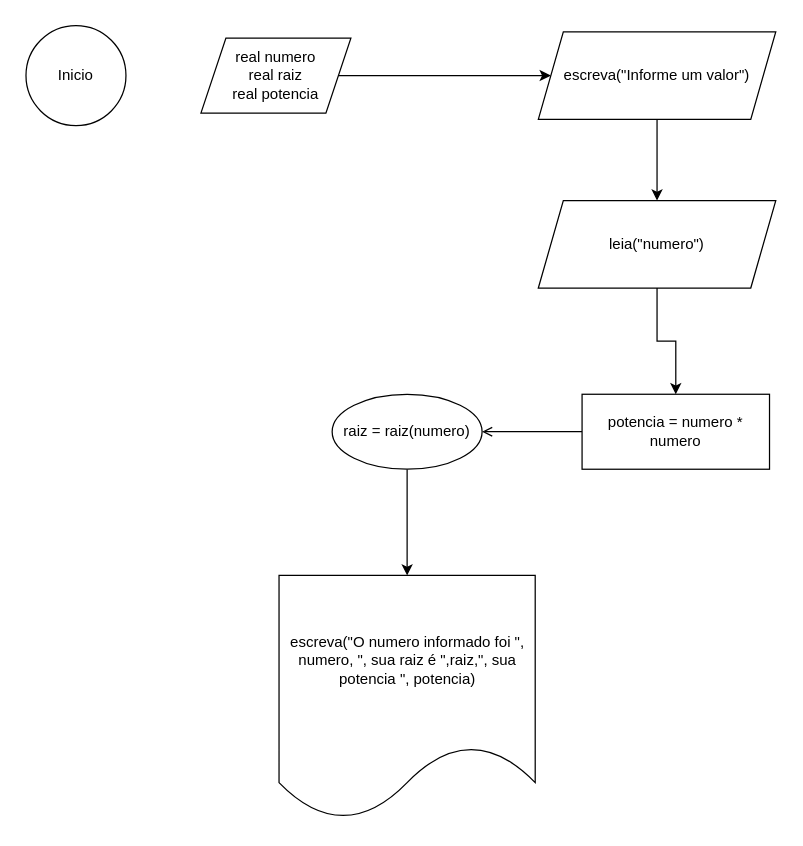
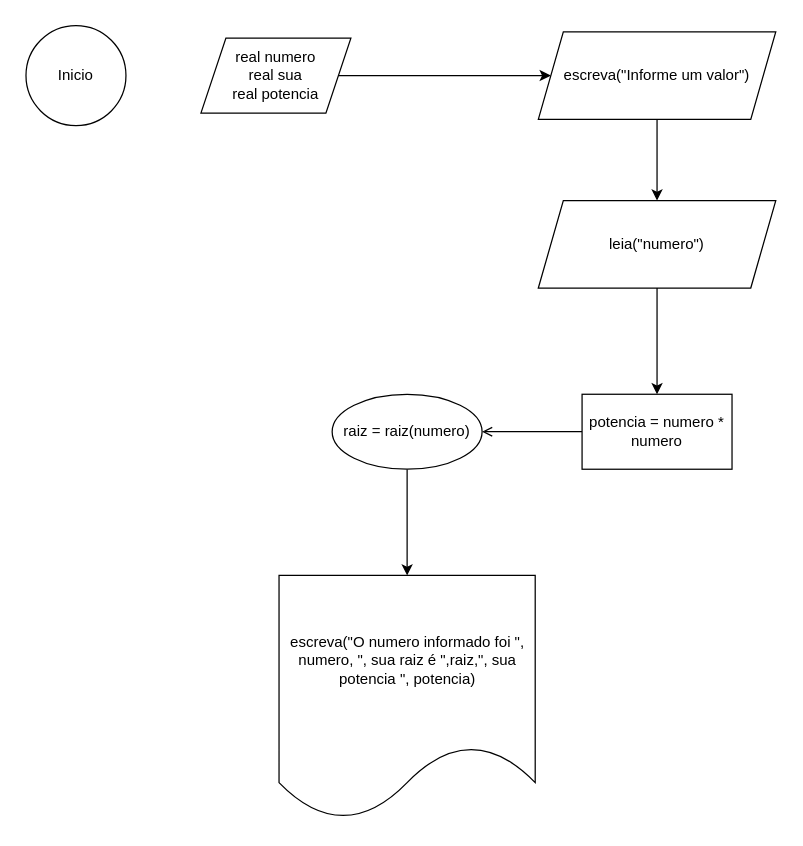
(276, 76) -> (276, 76)
(676, 432) -> (657, 432)
